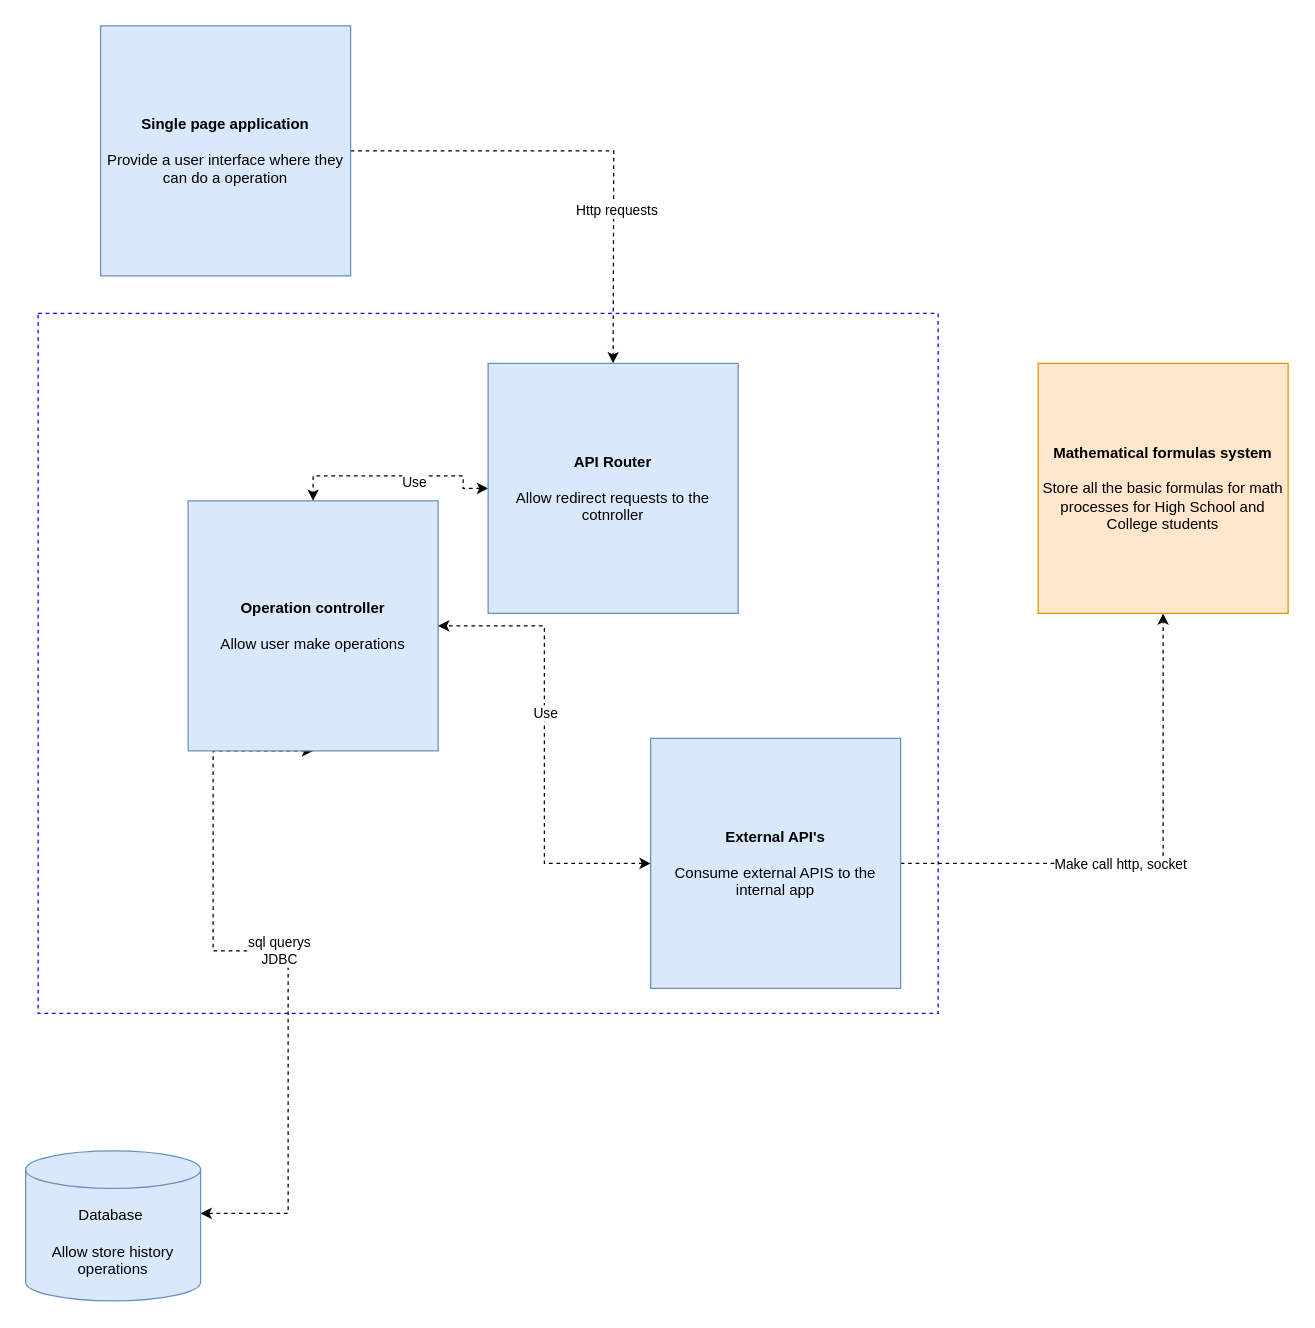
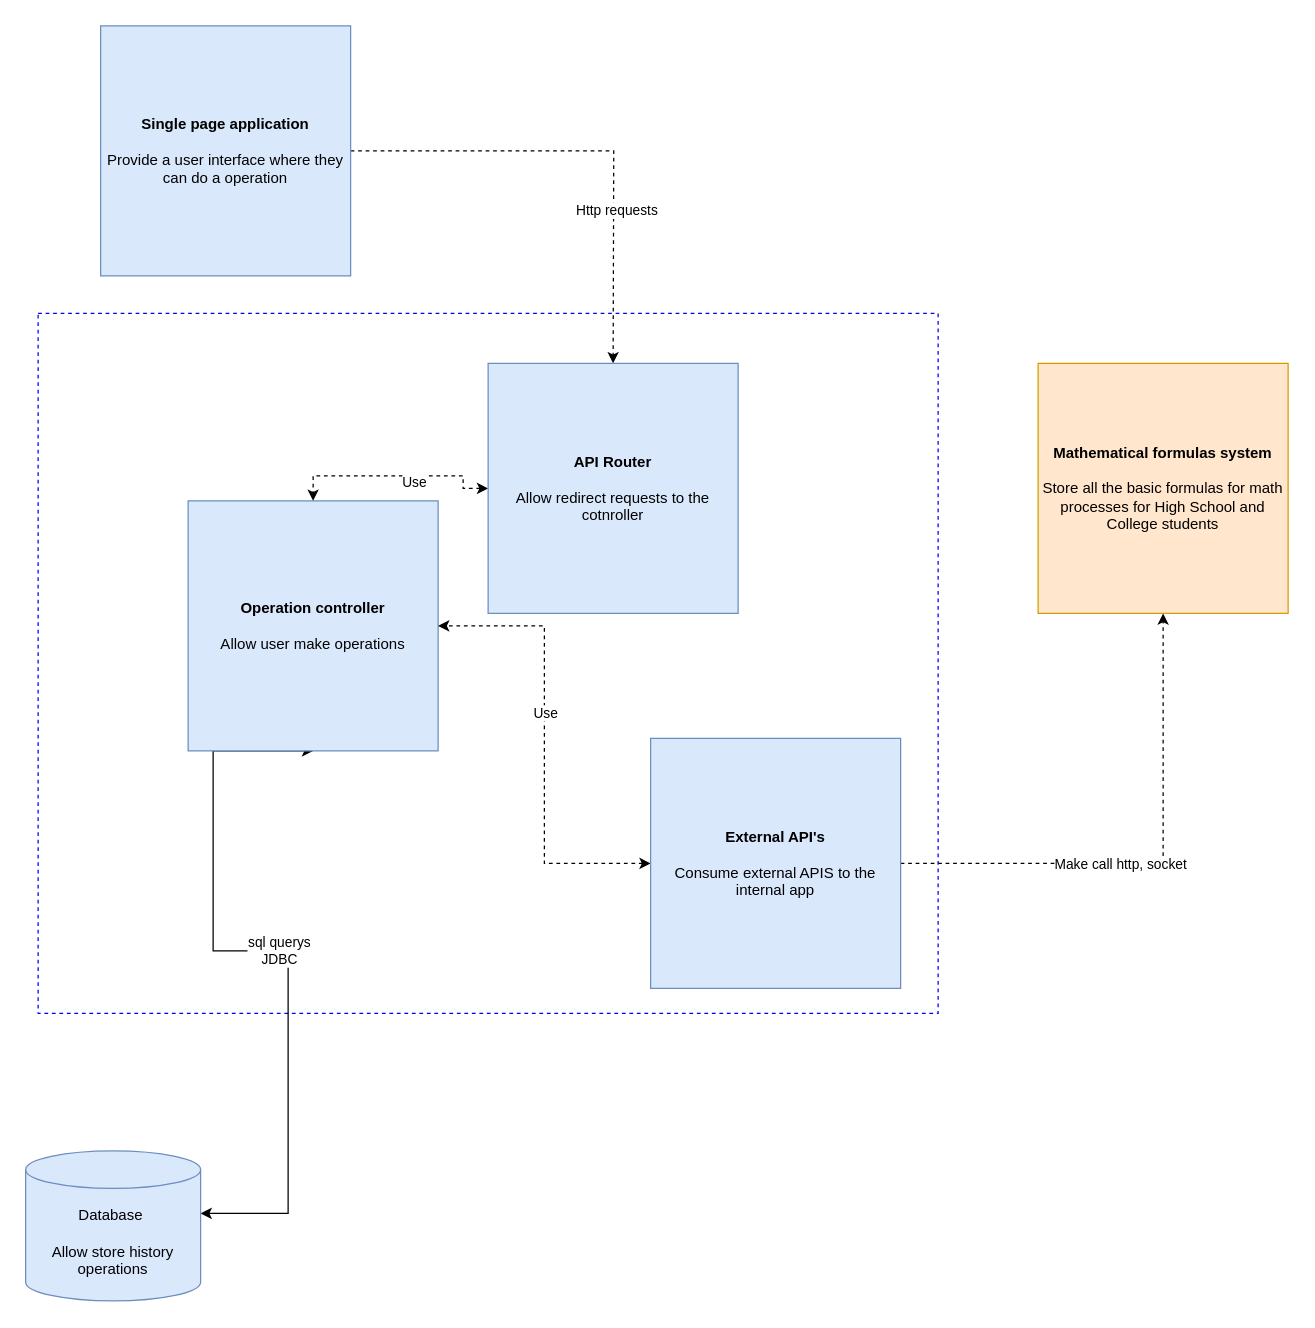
(288, 1129) -> (288, 1129)
